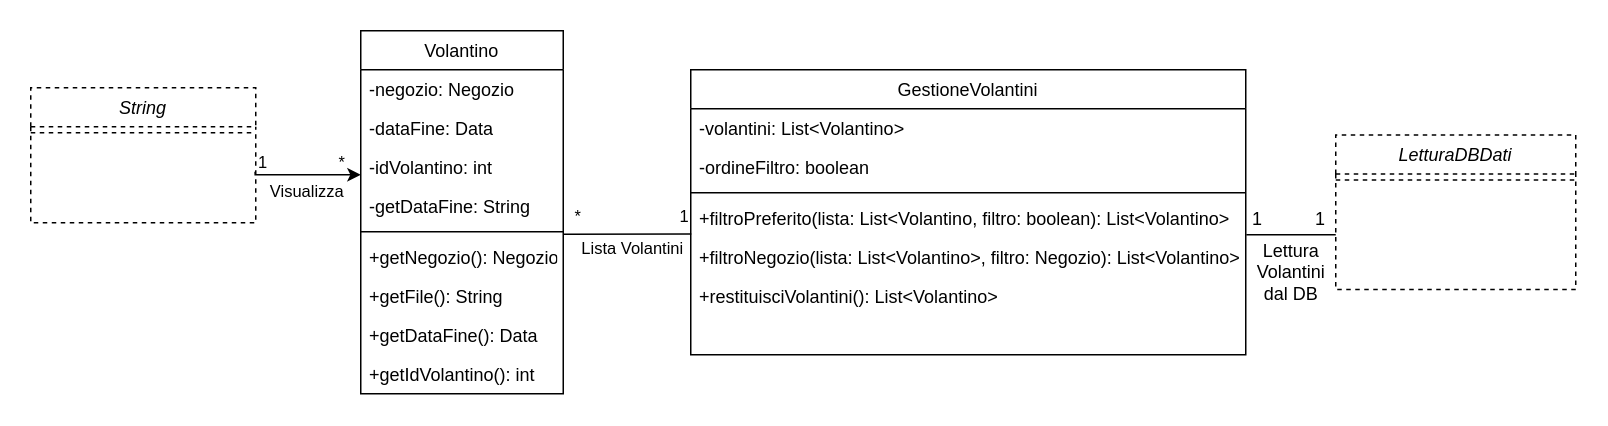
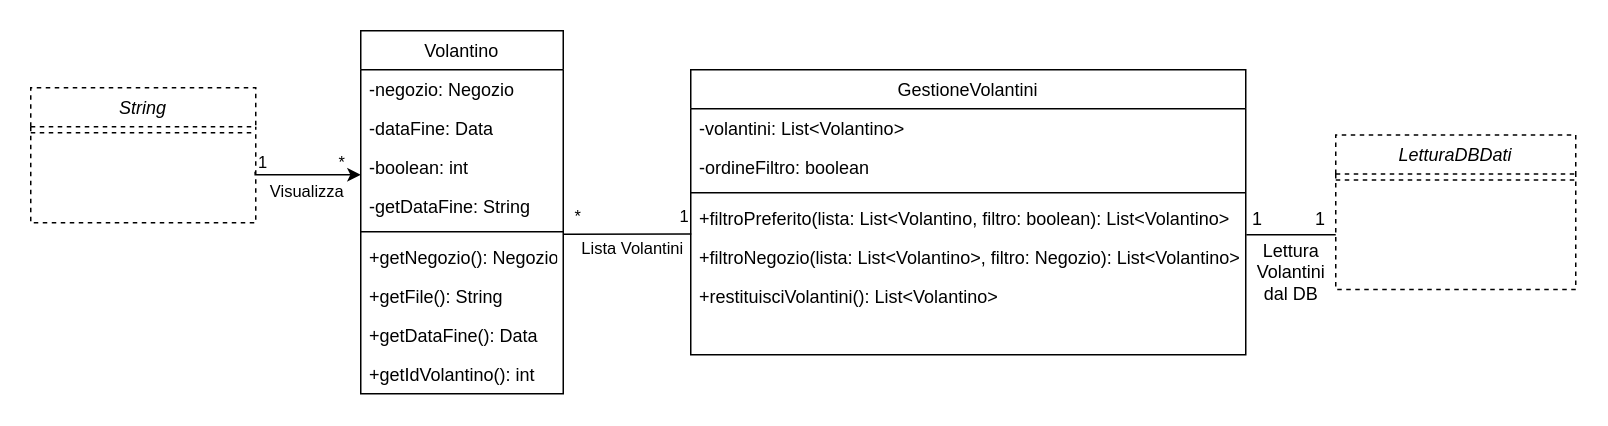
(441, 168) -> (425, 168)
